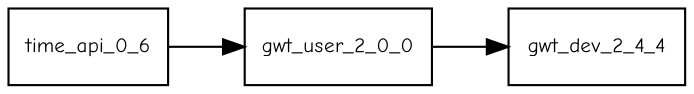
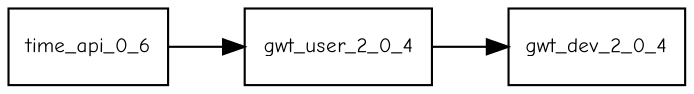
(338, 47) -> (338, 47)
(597, 47) -> (597, 47)
